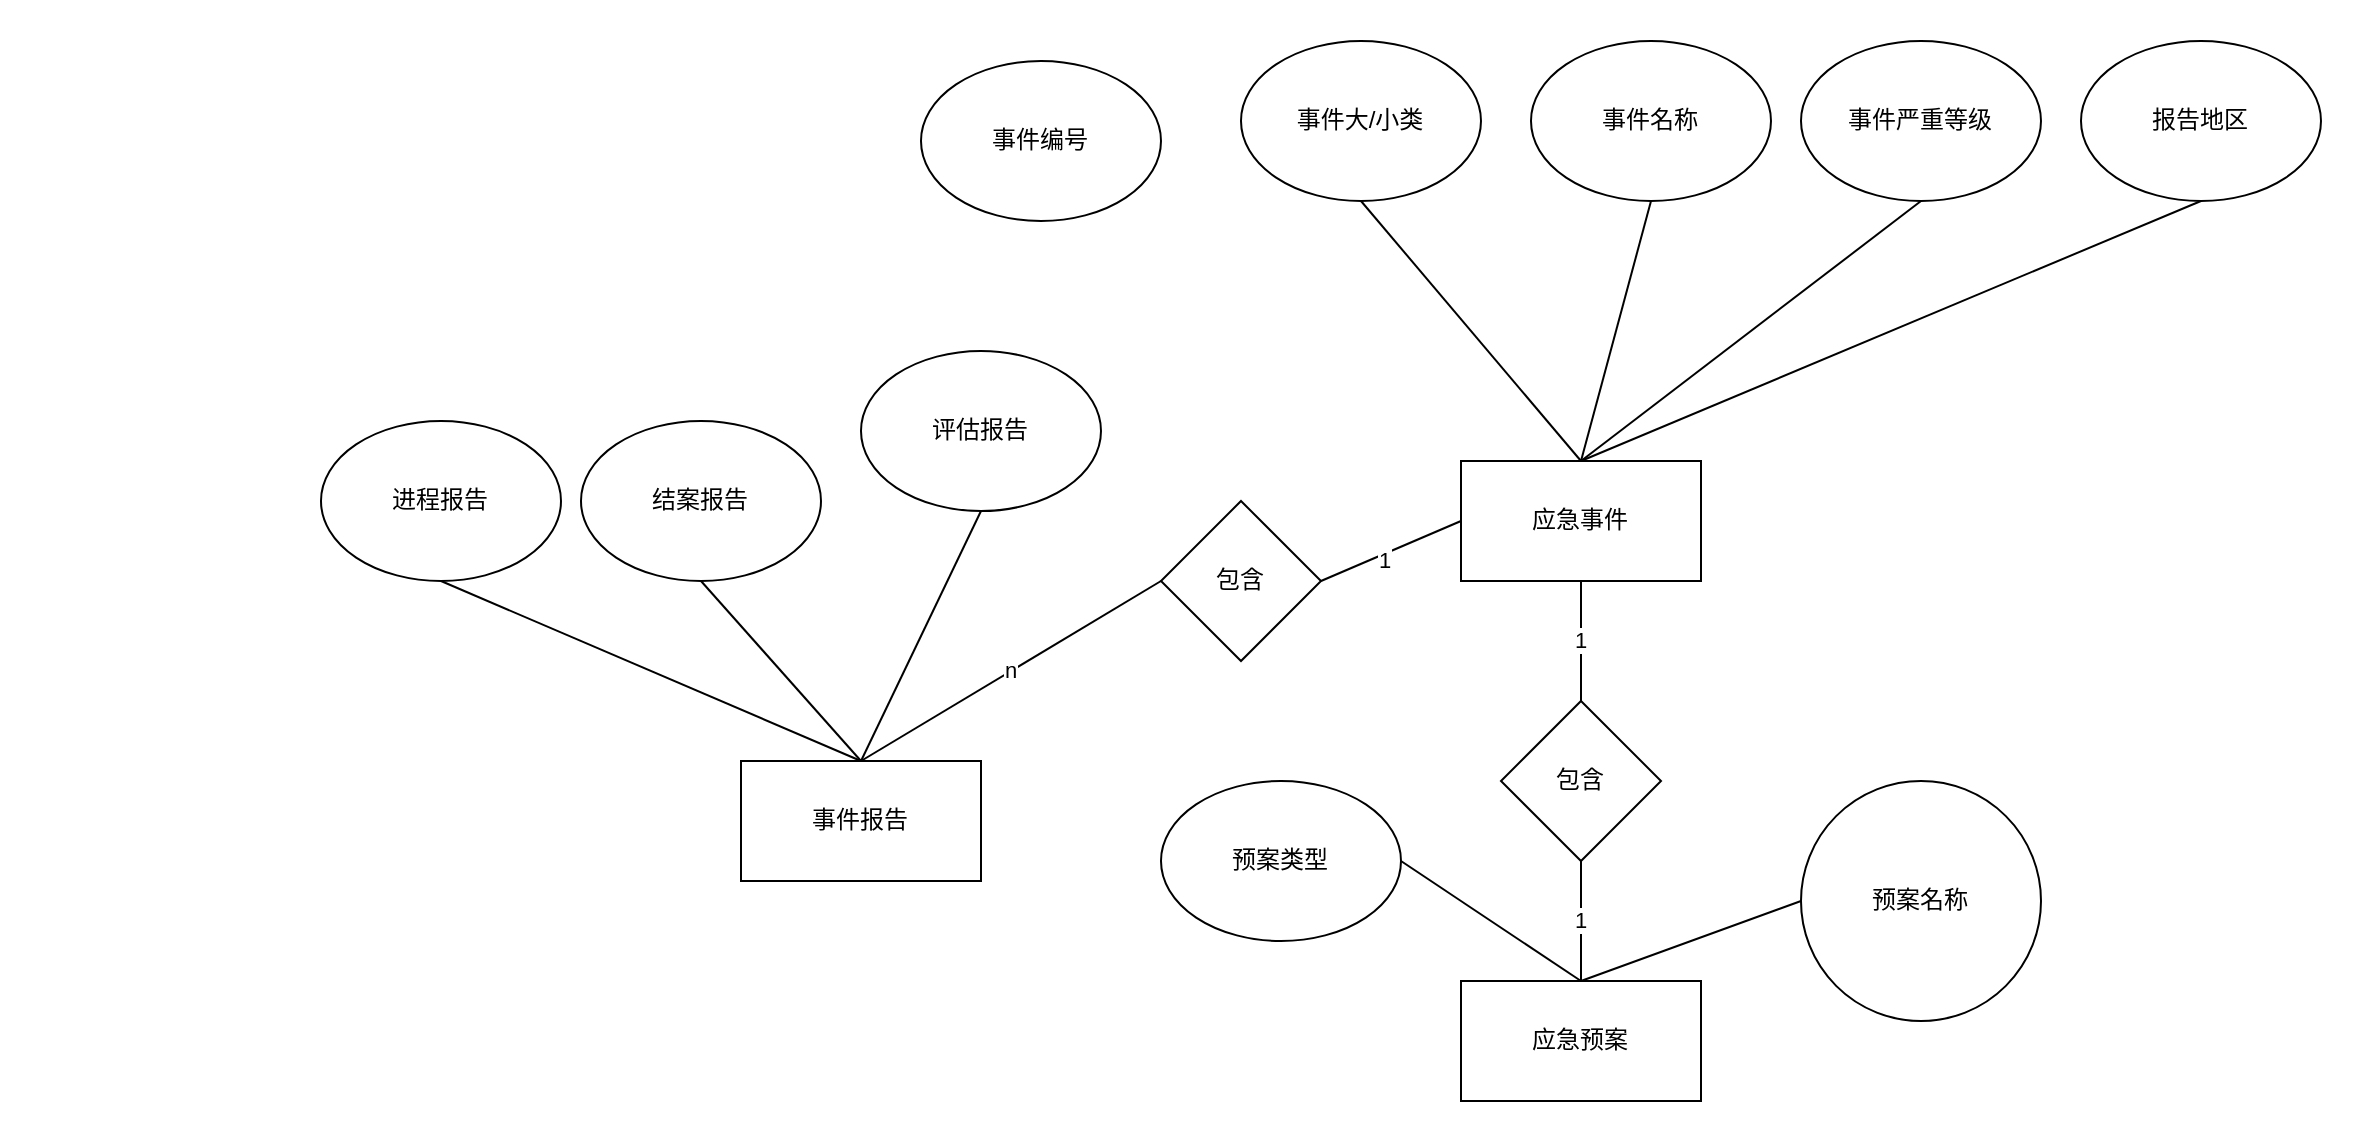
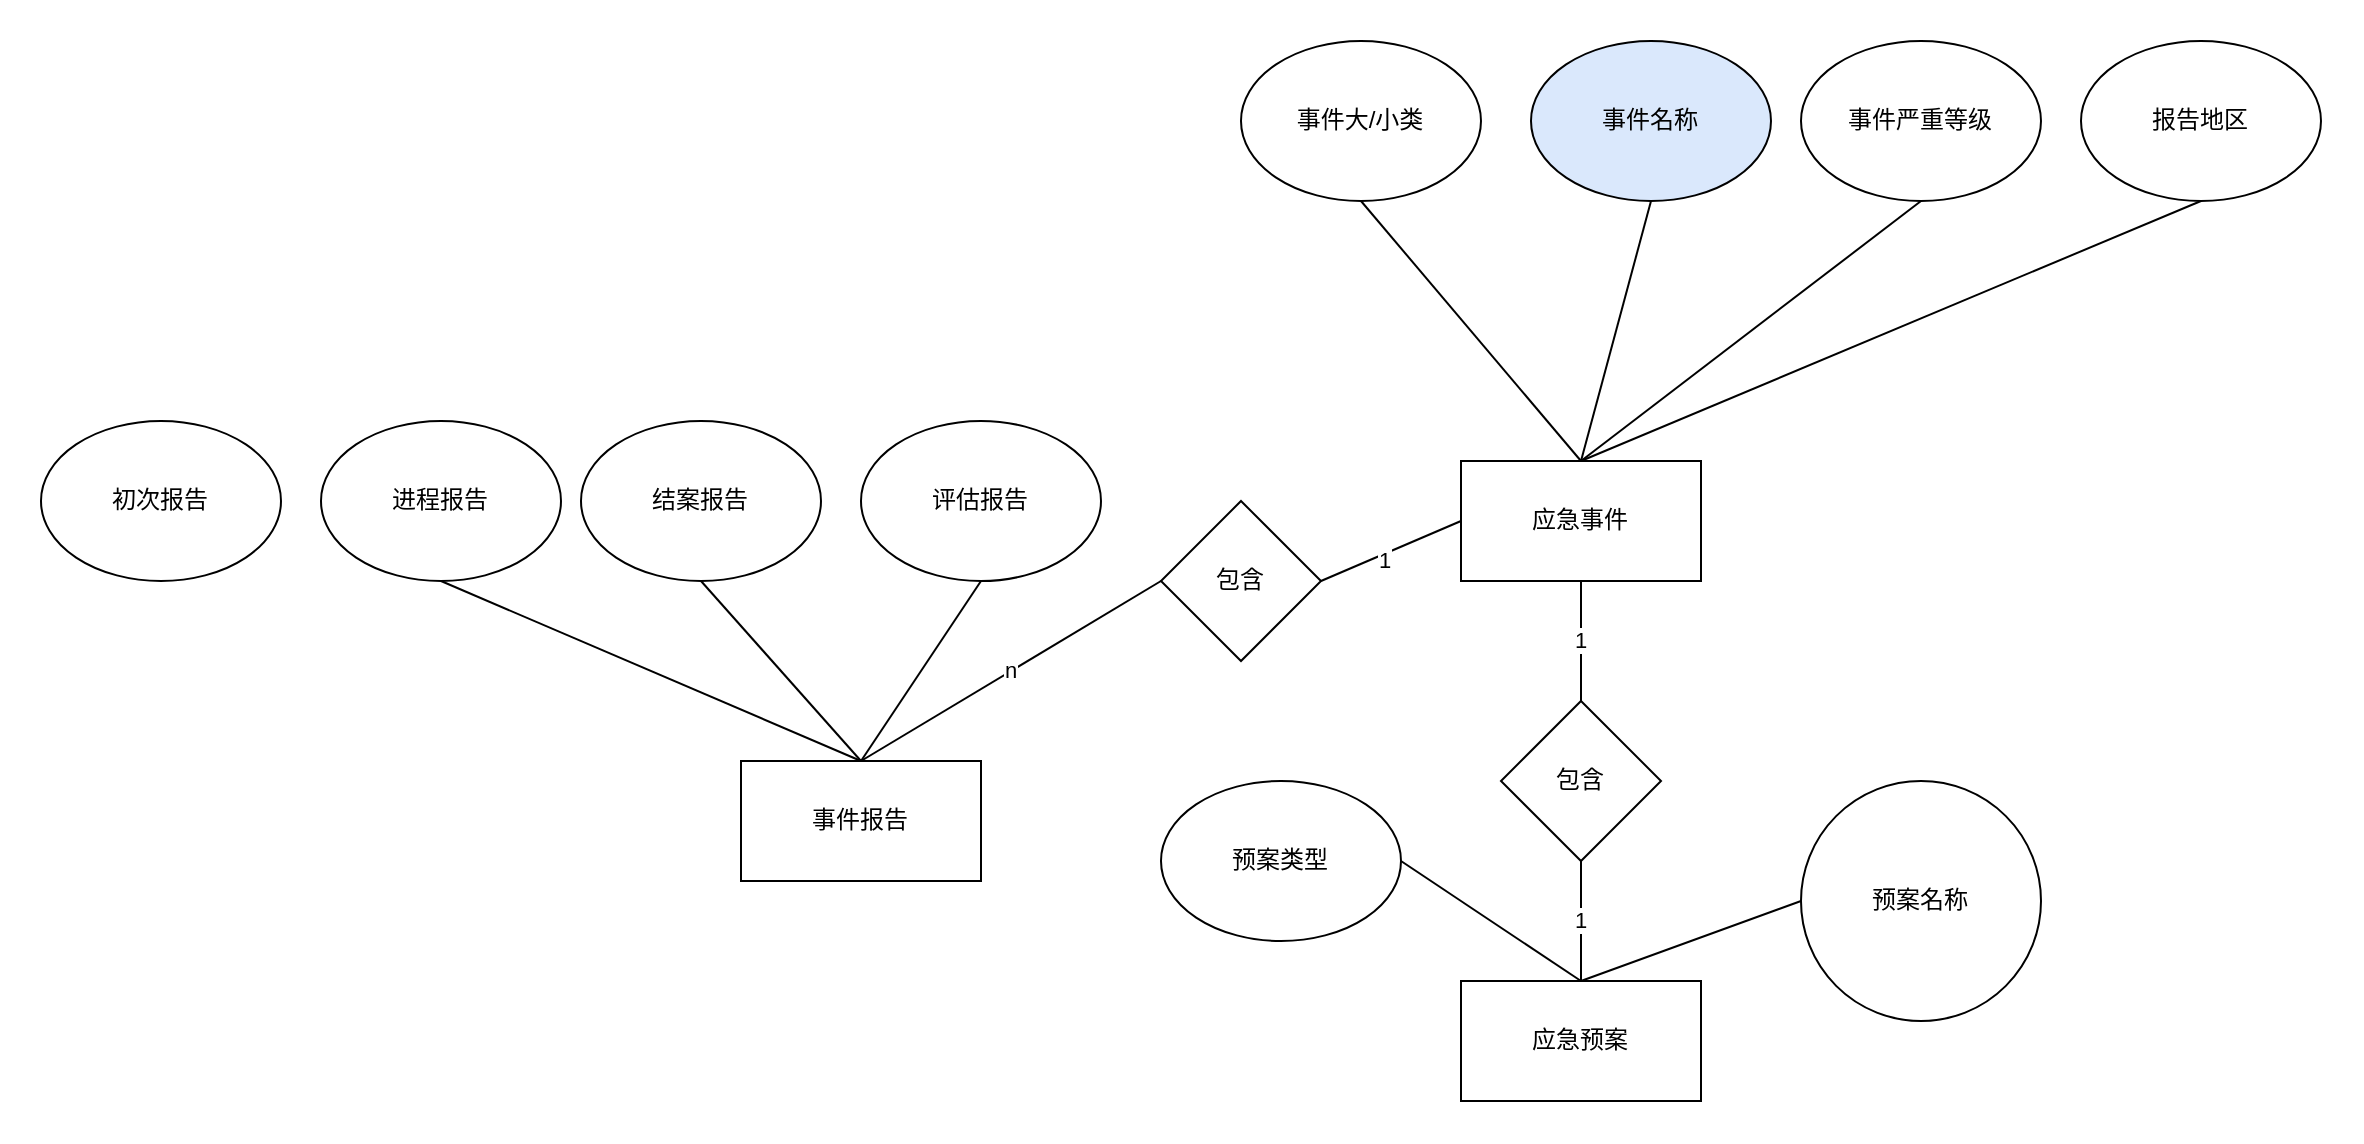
(1651, 121) -> (1651, 121)
(1041, 141) -> none
(981, 431) -> (981, 501)
none -> (161, 501)
